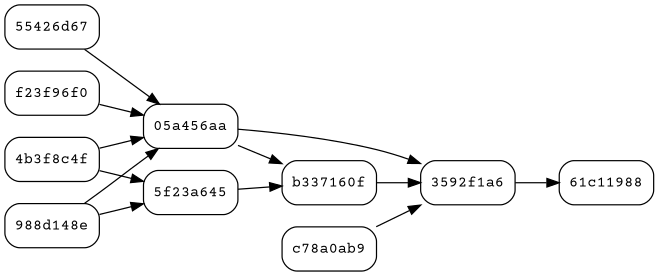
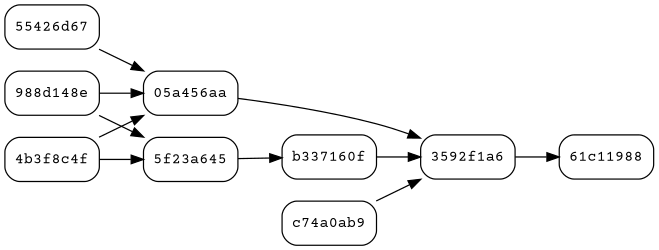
(52, 93) -> none
(254, 152) -> none
(329, 249) -> (329, 223)
